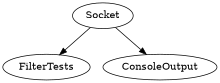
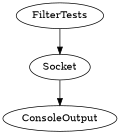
(78, 39) -> (60, 38)
